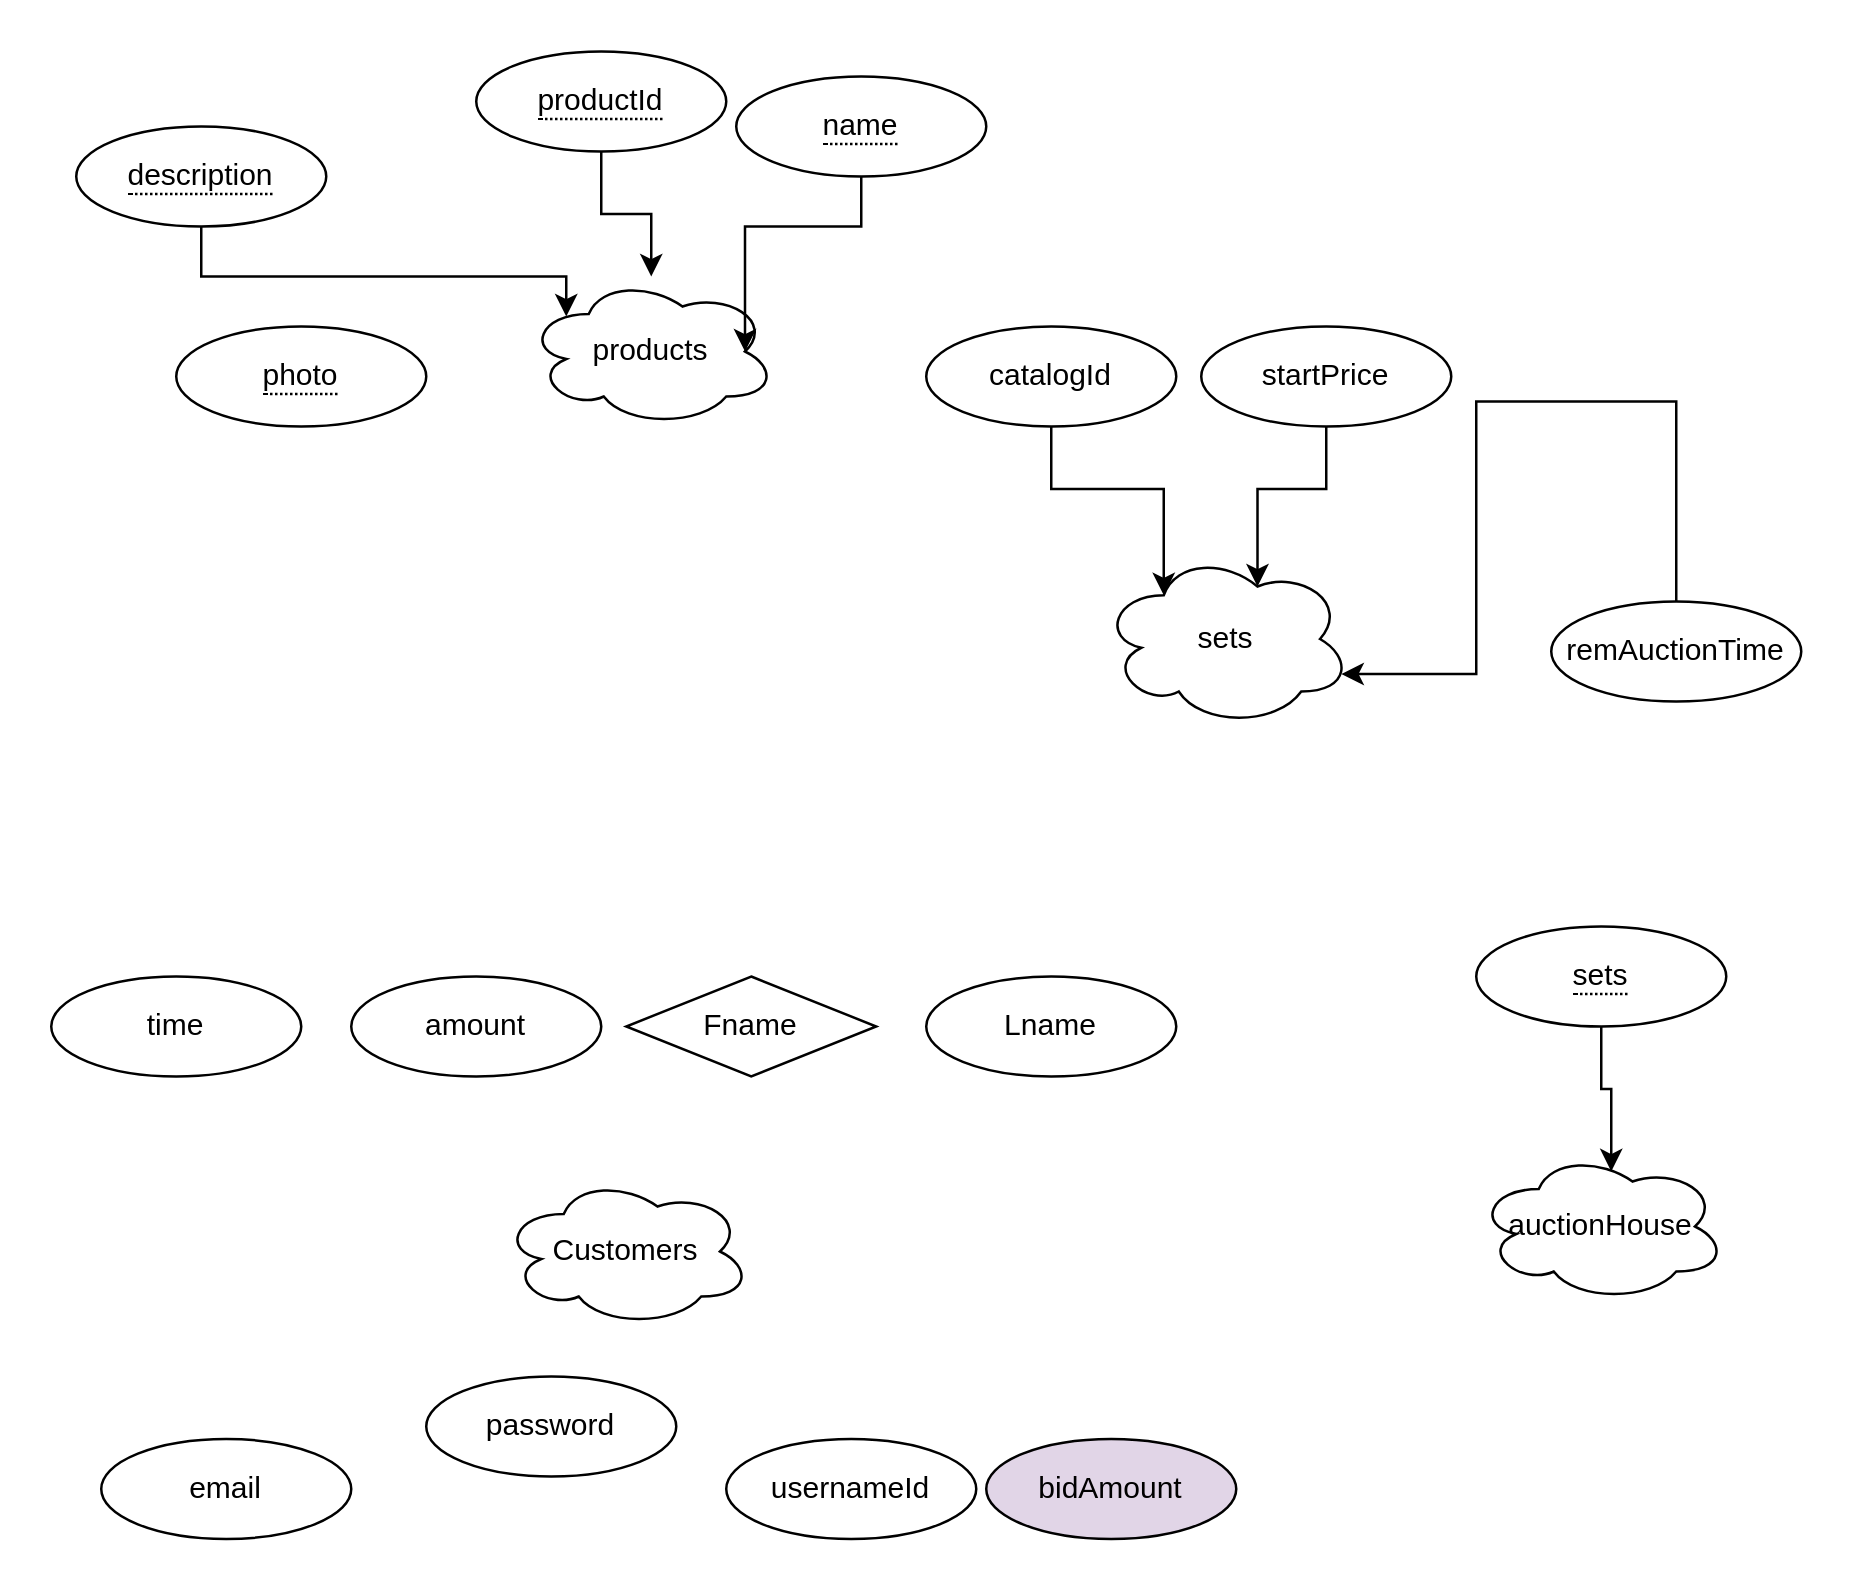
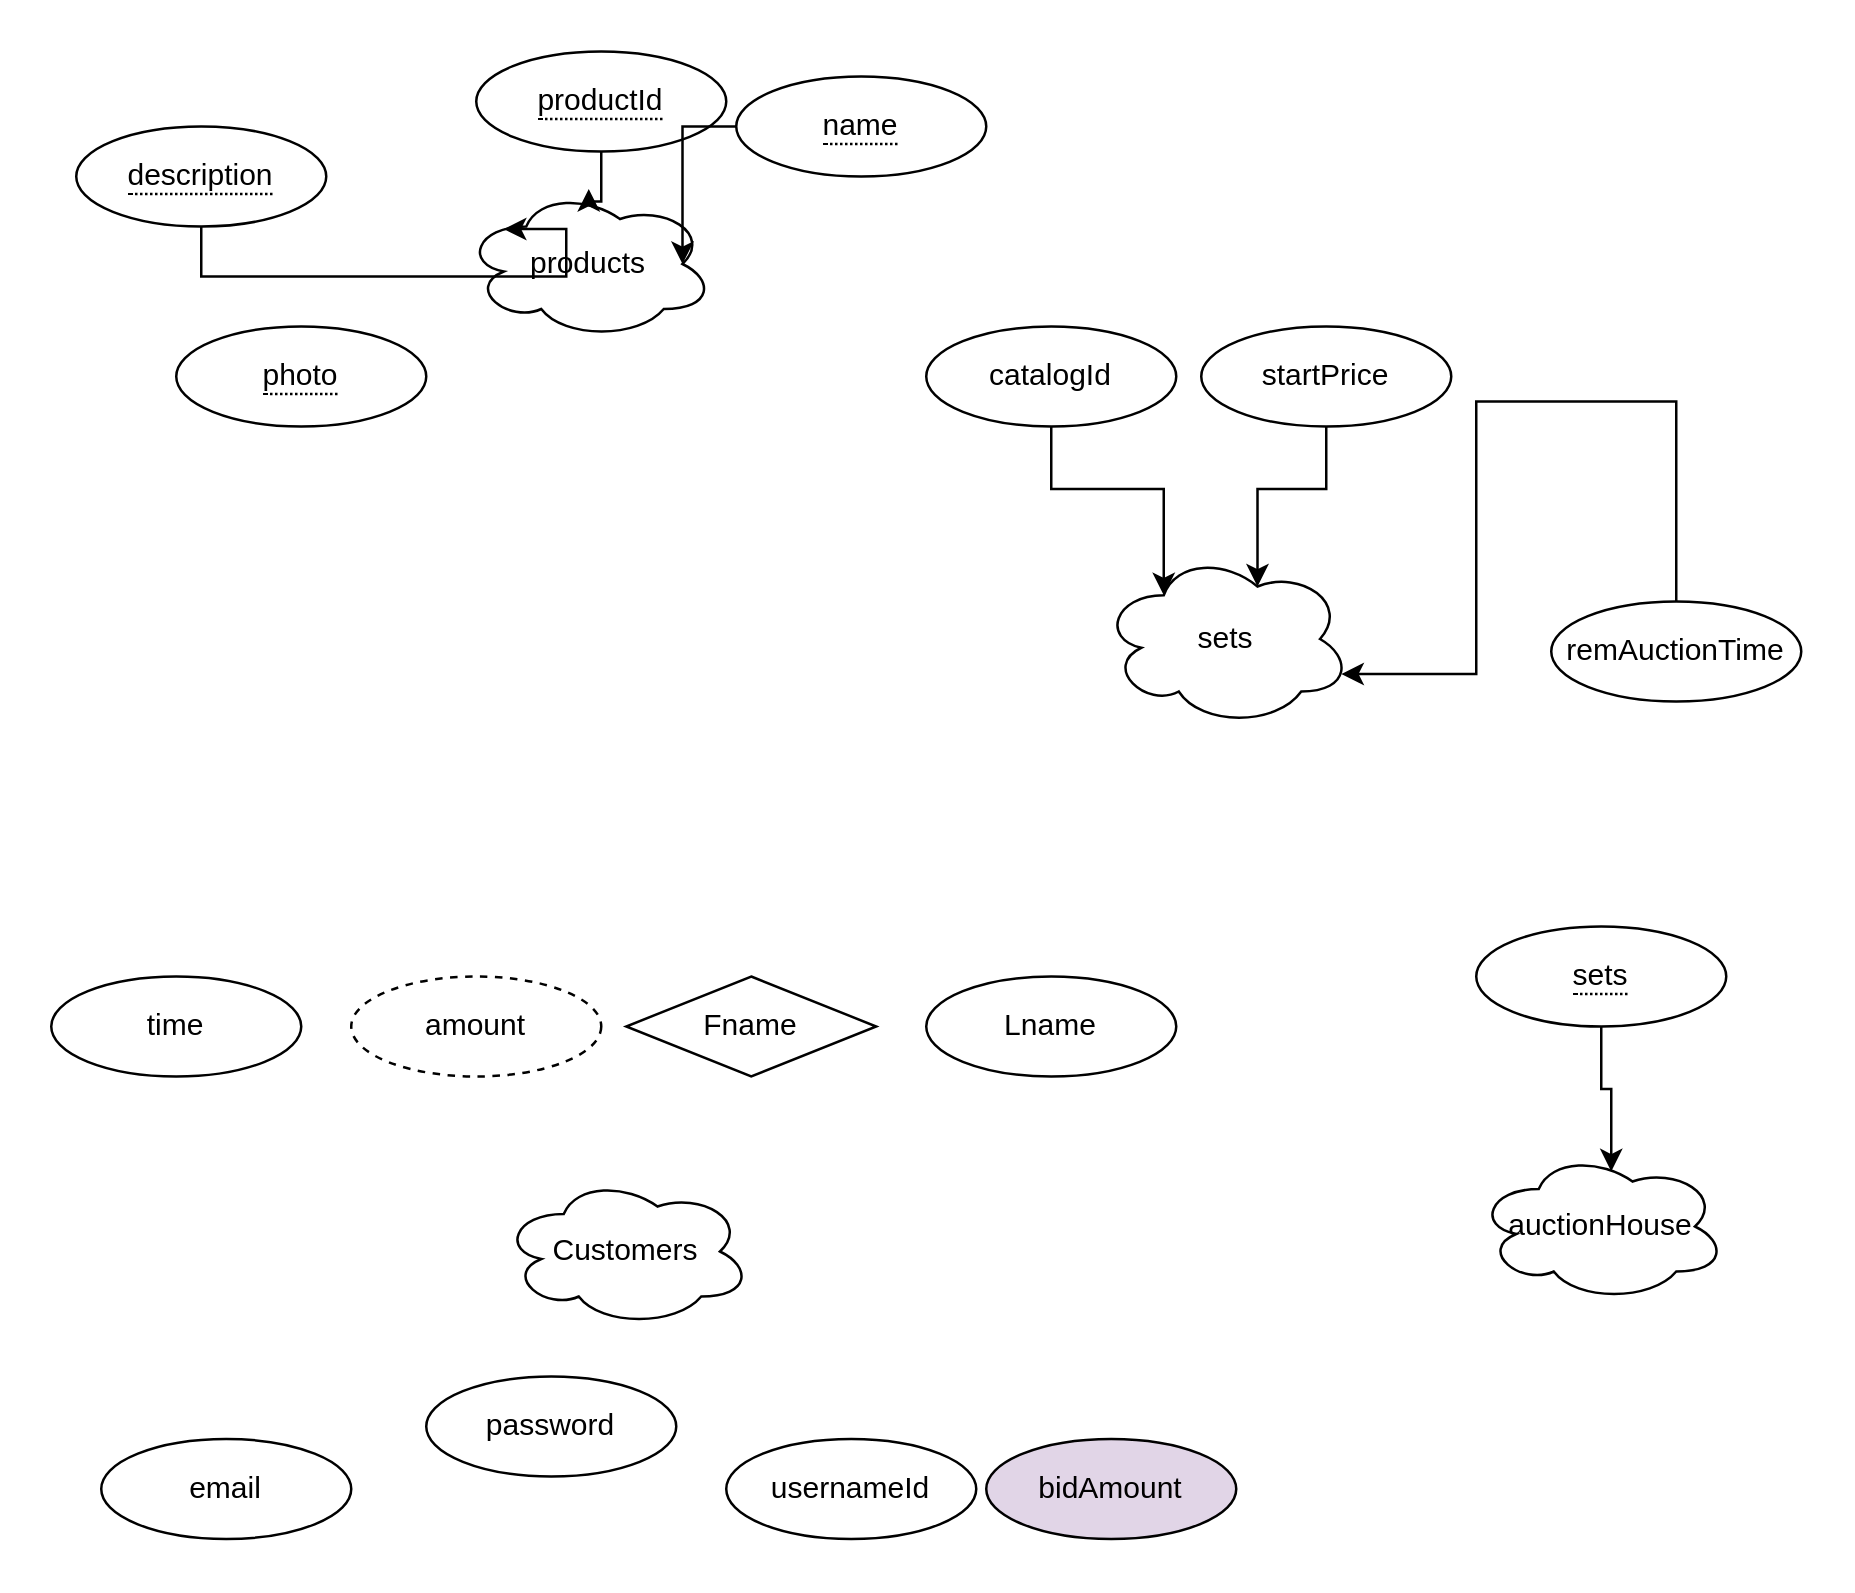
(651, 351) -> (589, 264)
(476, 1026) -> (476, 1026)
